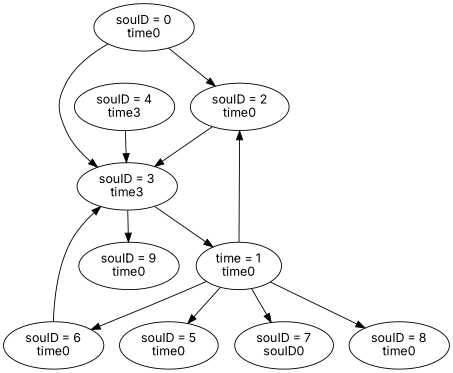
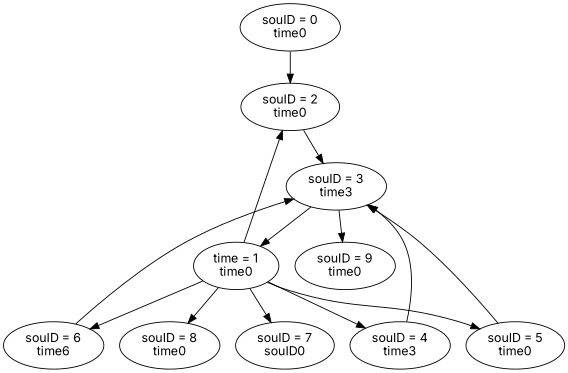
(60, 98) -> (441, 262)
none -> (313, 303)
(54, 345) -> (54, 345)
